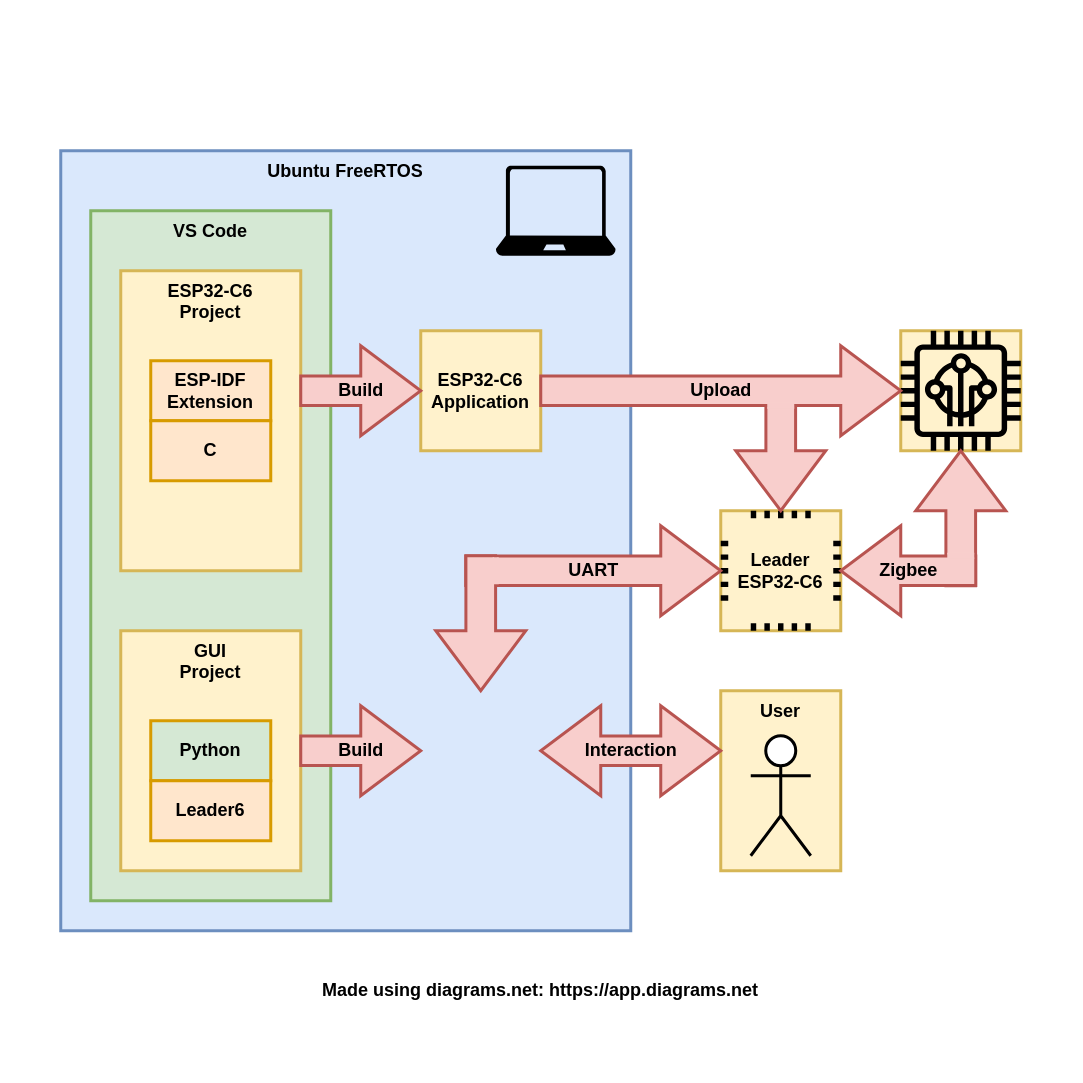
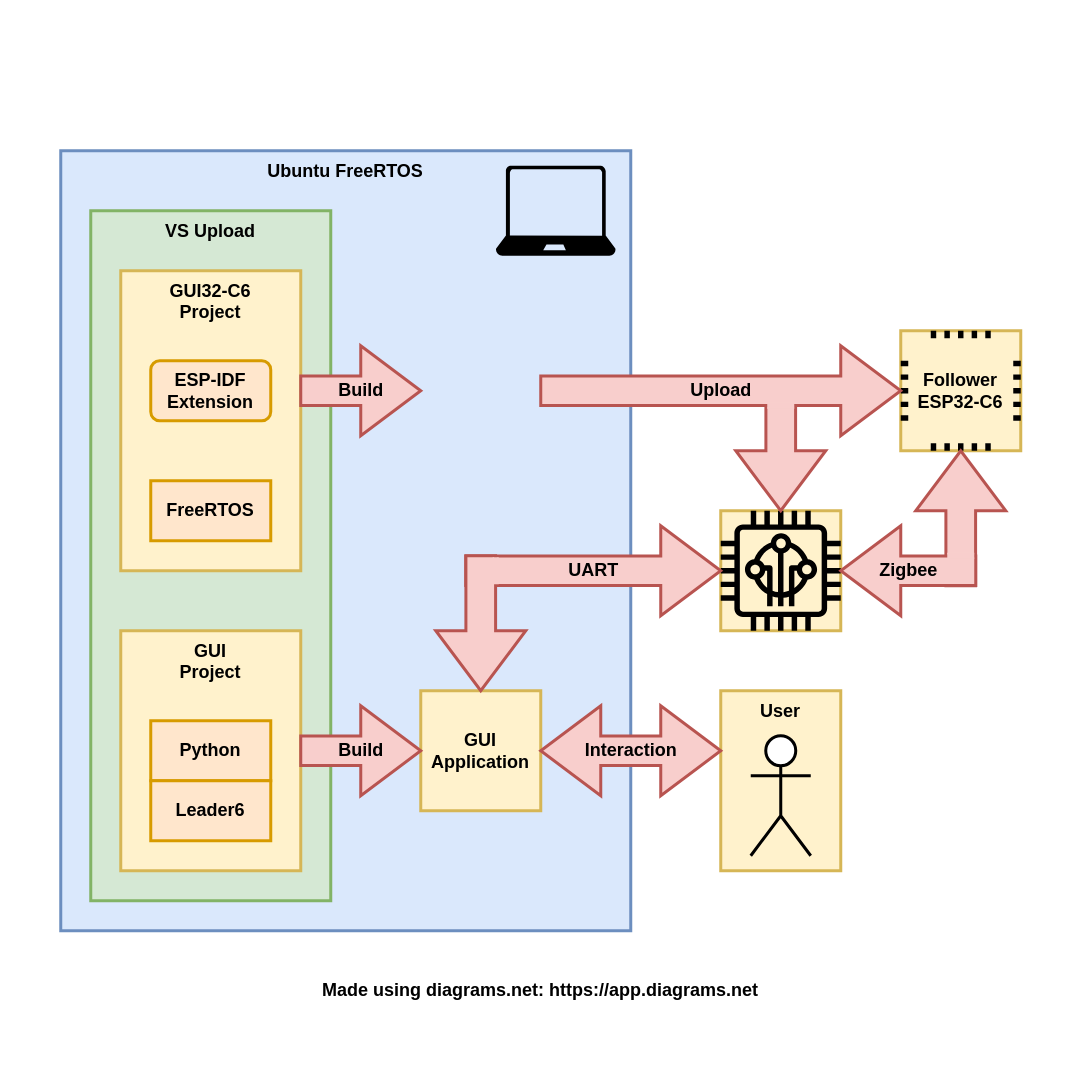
(211, 232) -> (211, 232)
(211, 303) -> (211, 303)
(211, 391) -> (211, 391)
(481, 391) -> none
none -> (961, 391)
(211, 451) -> none
none -> (211, 511)
(781, 571) -> none
(211, 751) -> (211, 751)
none -> (481, 751)
